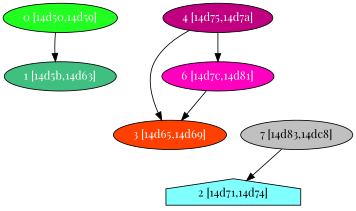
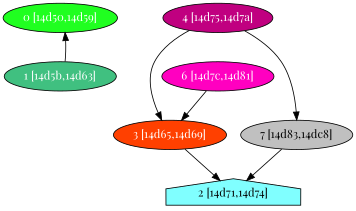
(55, 43) -> (66, 51)
(218, 43) -> (282, 64)
none -> (200, 162)
